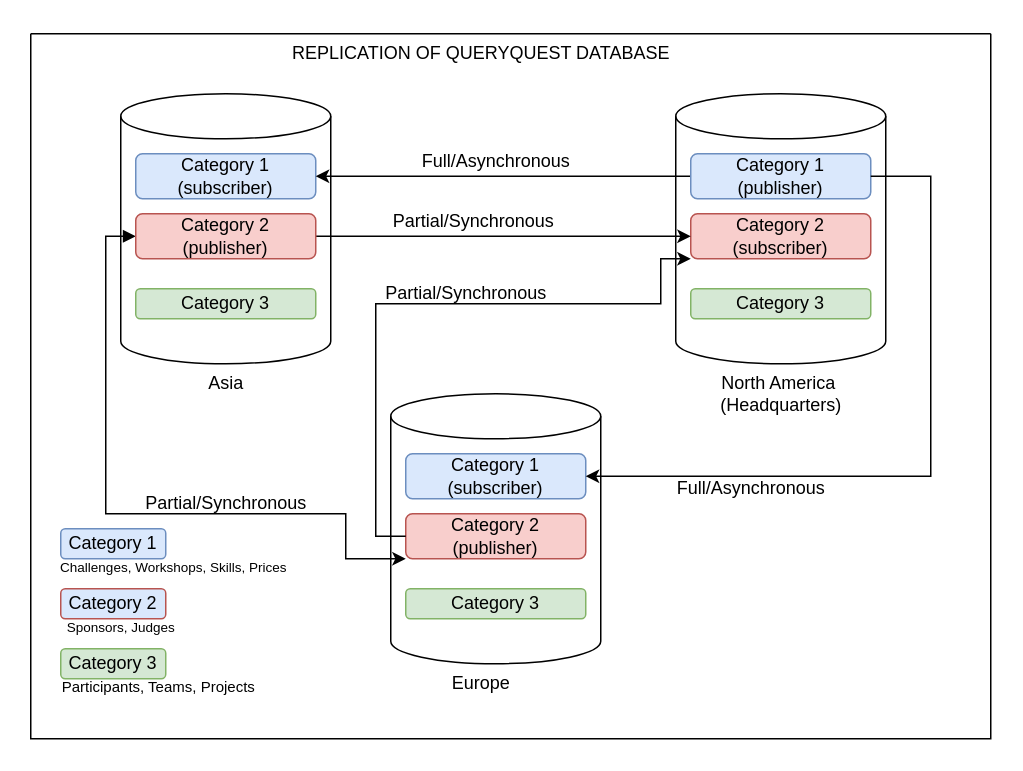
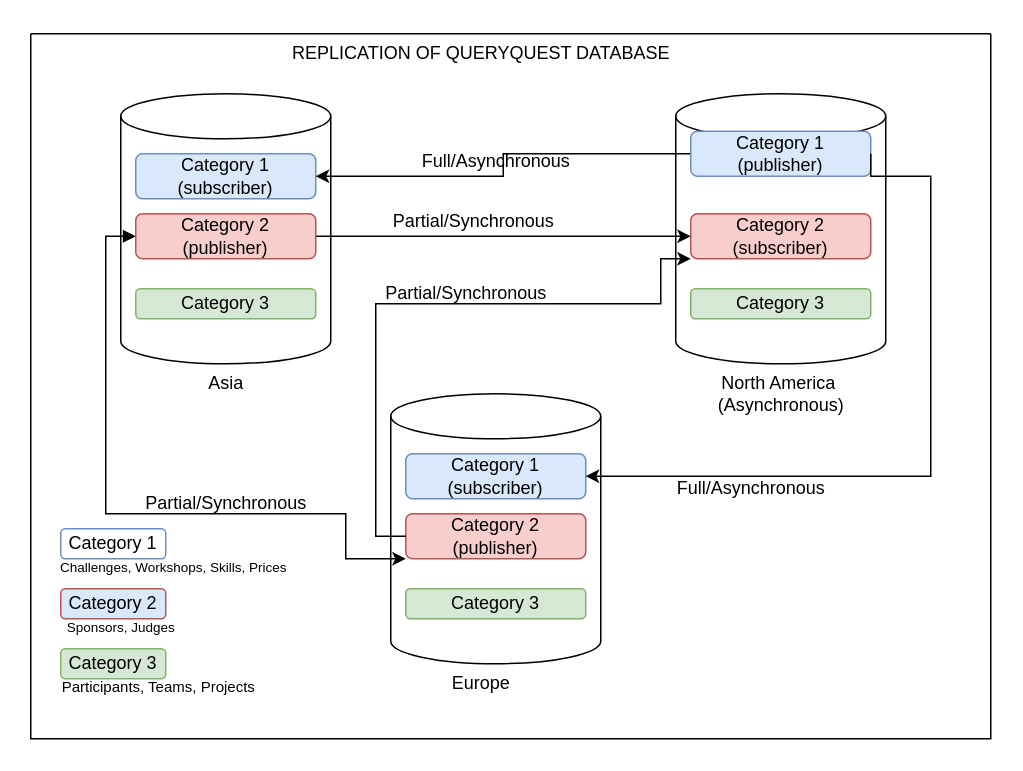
(781, 176) -> (781, 154)
(782, 394) -> (782, 394)
(113, 544) -> (113, 544)
